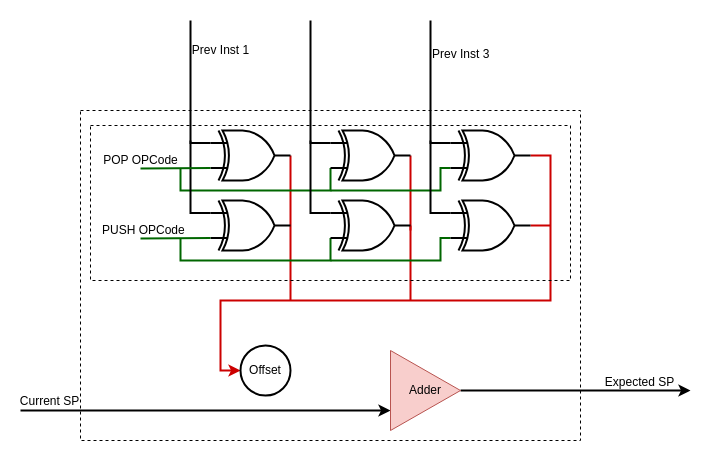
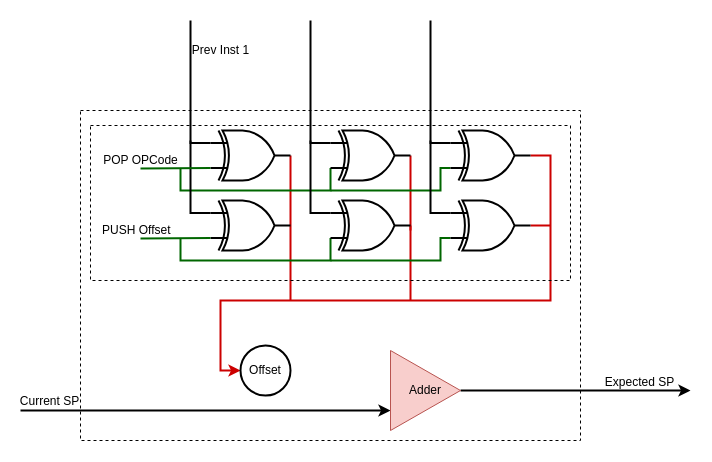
(471, 56) -> none
(138, 231) -> (138, 231)
